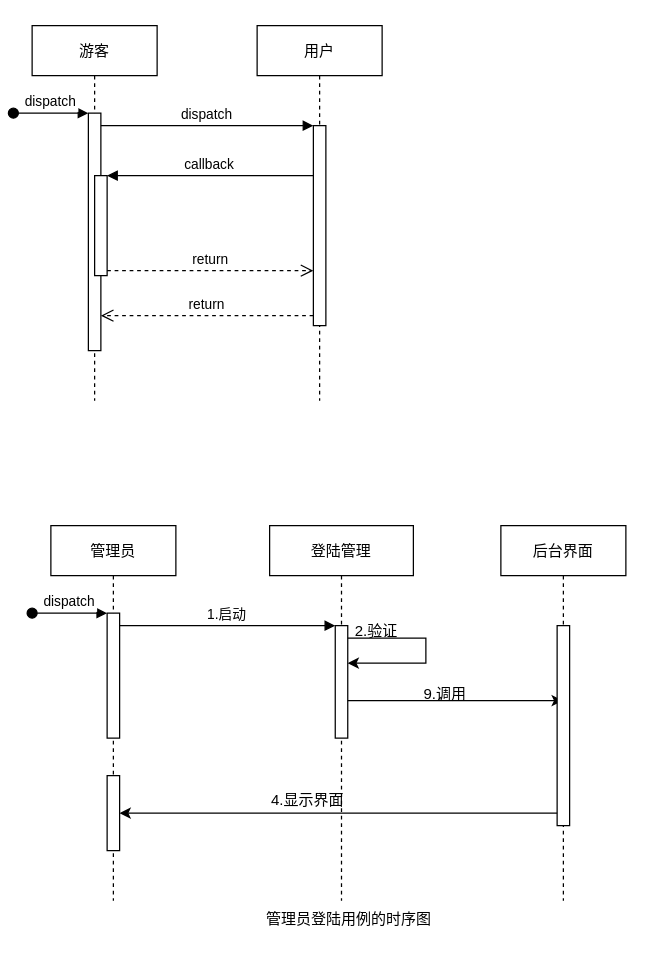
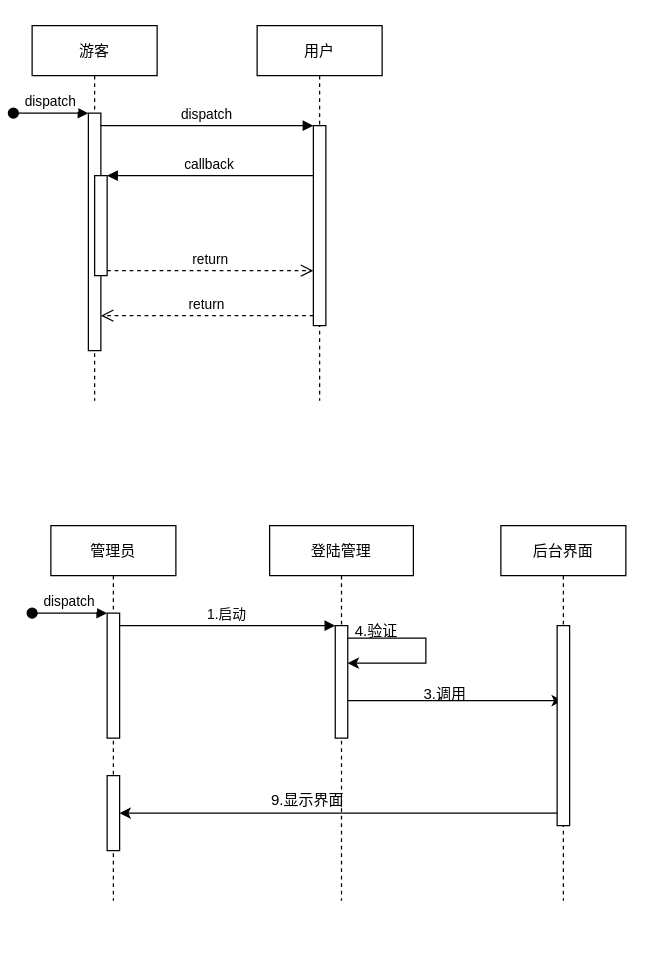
(376, 632) -> (376, 632)
(445, 694) -> (445, 694)
(308, 801) -> (308, 801)
(348, 919) -> none
